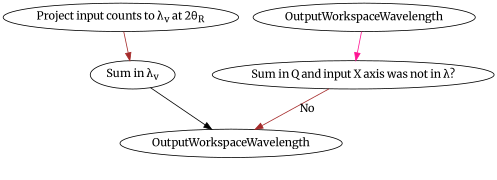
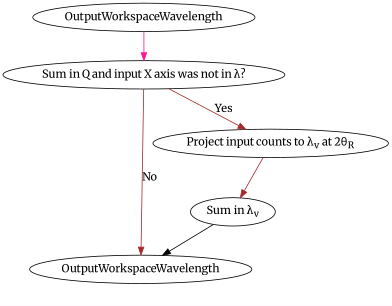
none -> (204, 107)
